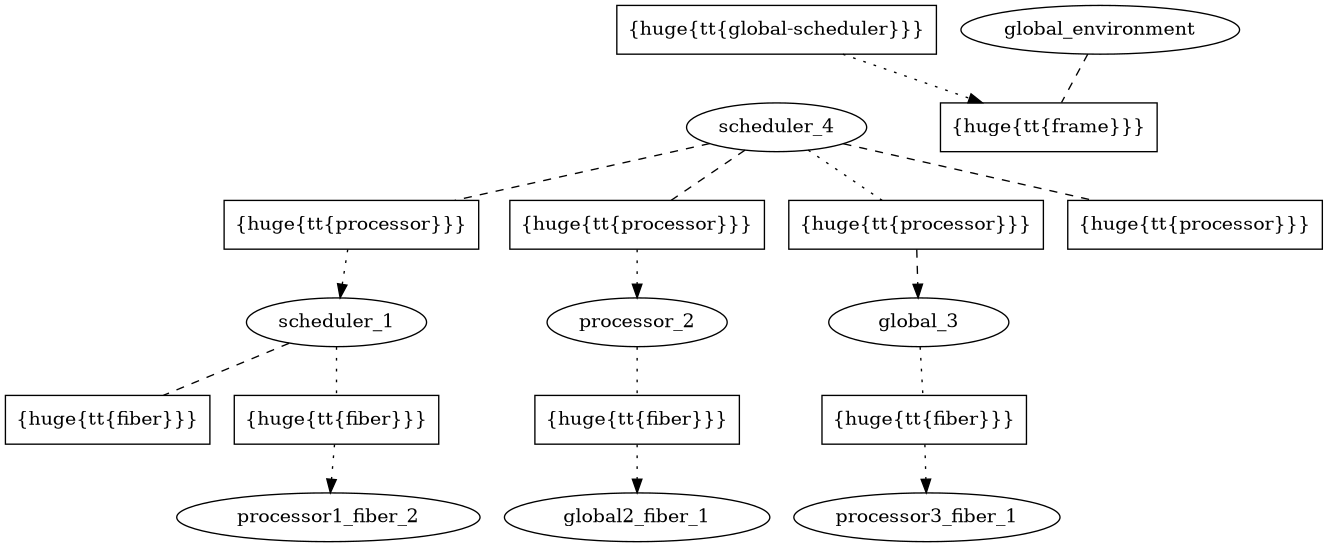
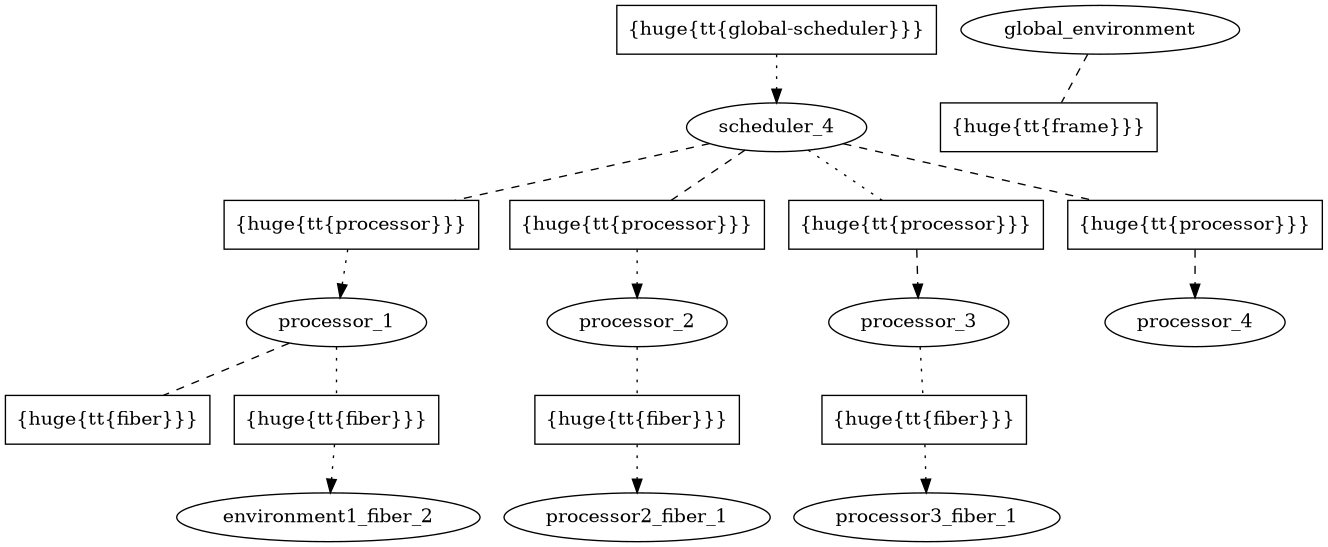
(906, 76) -> (777, 72)
(337, 322) -> (337, 322)
(919, 322) -> (919, 322)
none -> (1195, 322)
(328, 517) -> (328, 517)
(637, 517) -> (637, 517)
